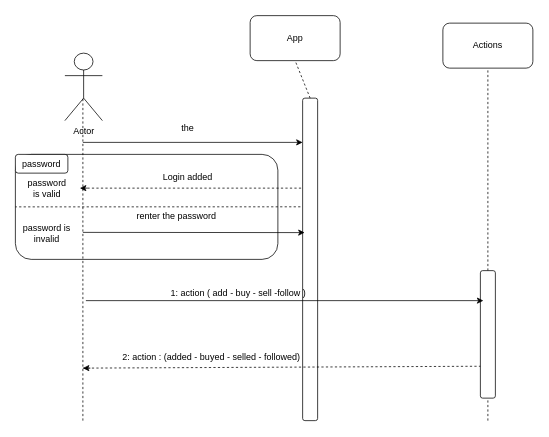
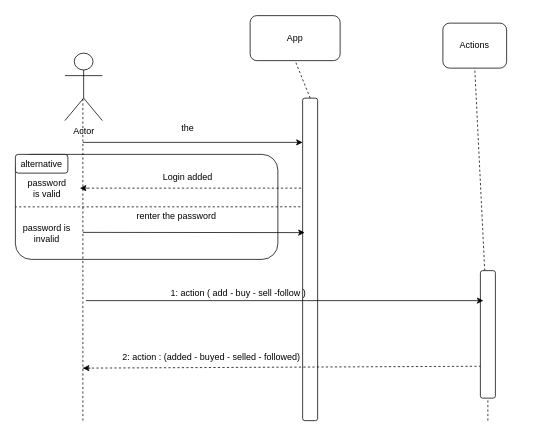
(488, 45) -> (475, 45)
(42, 164) -> (42, 164)
